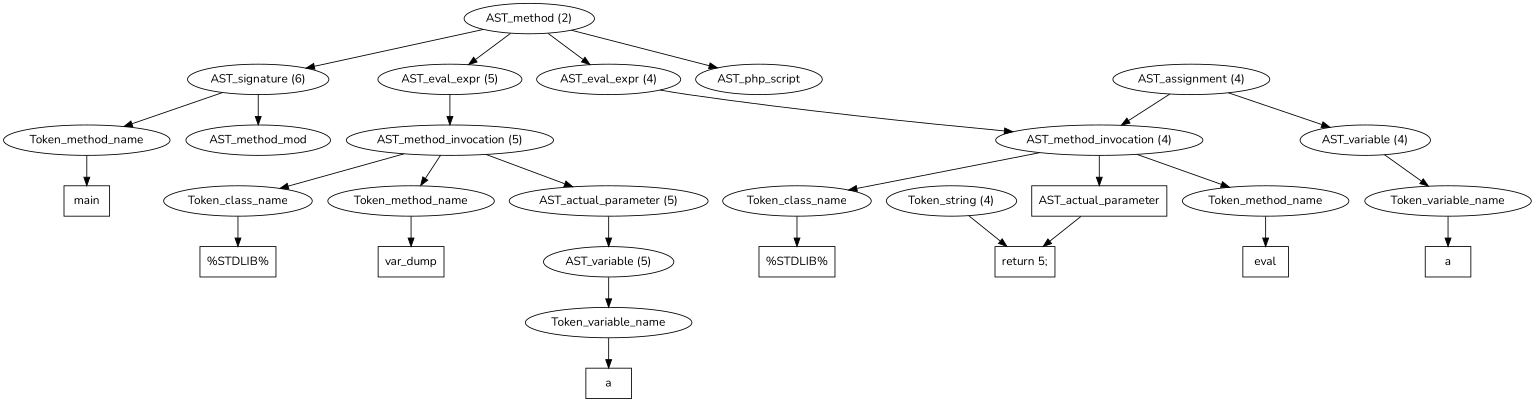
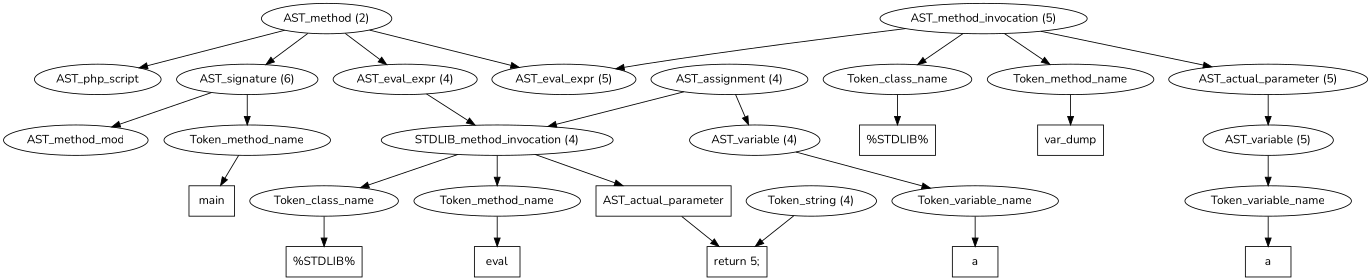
(450, 106) -> (765, 47)
(1099, 140) -> (497, 140)
